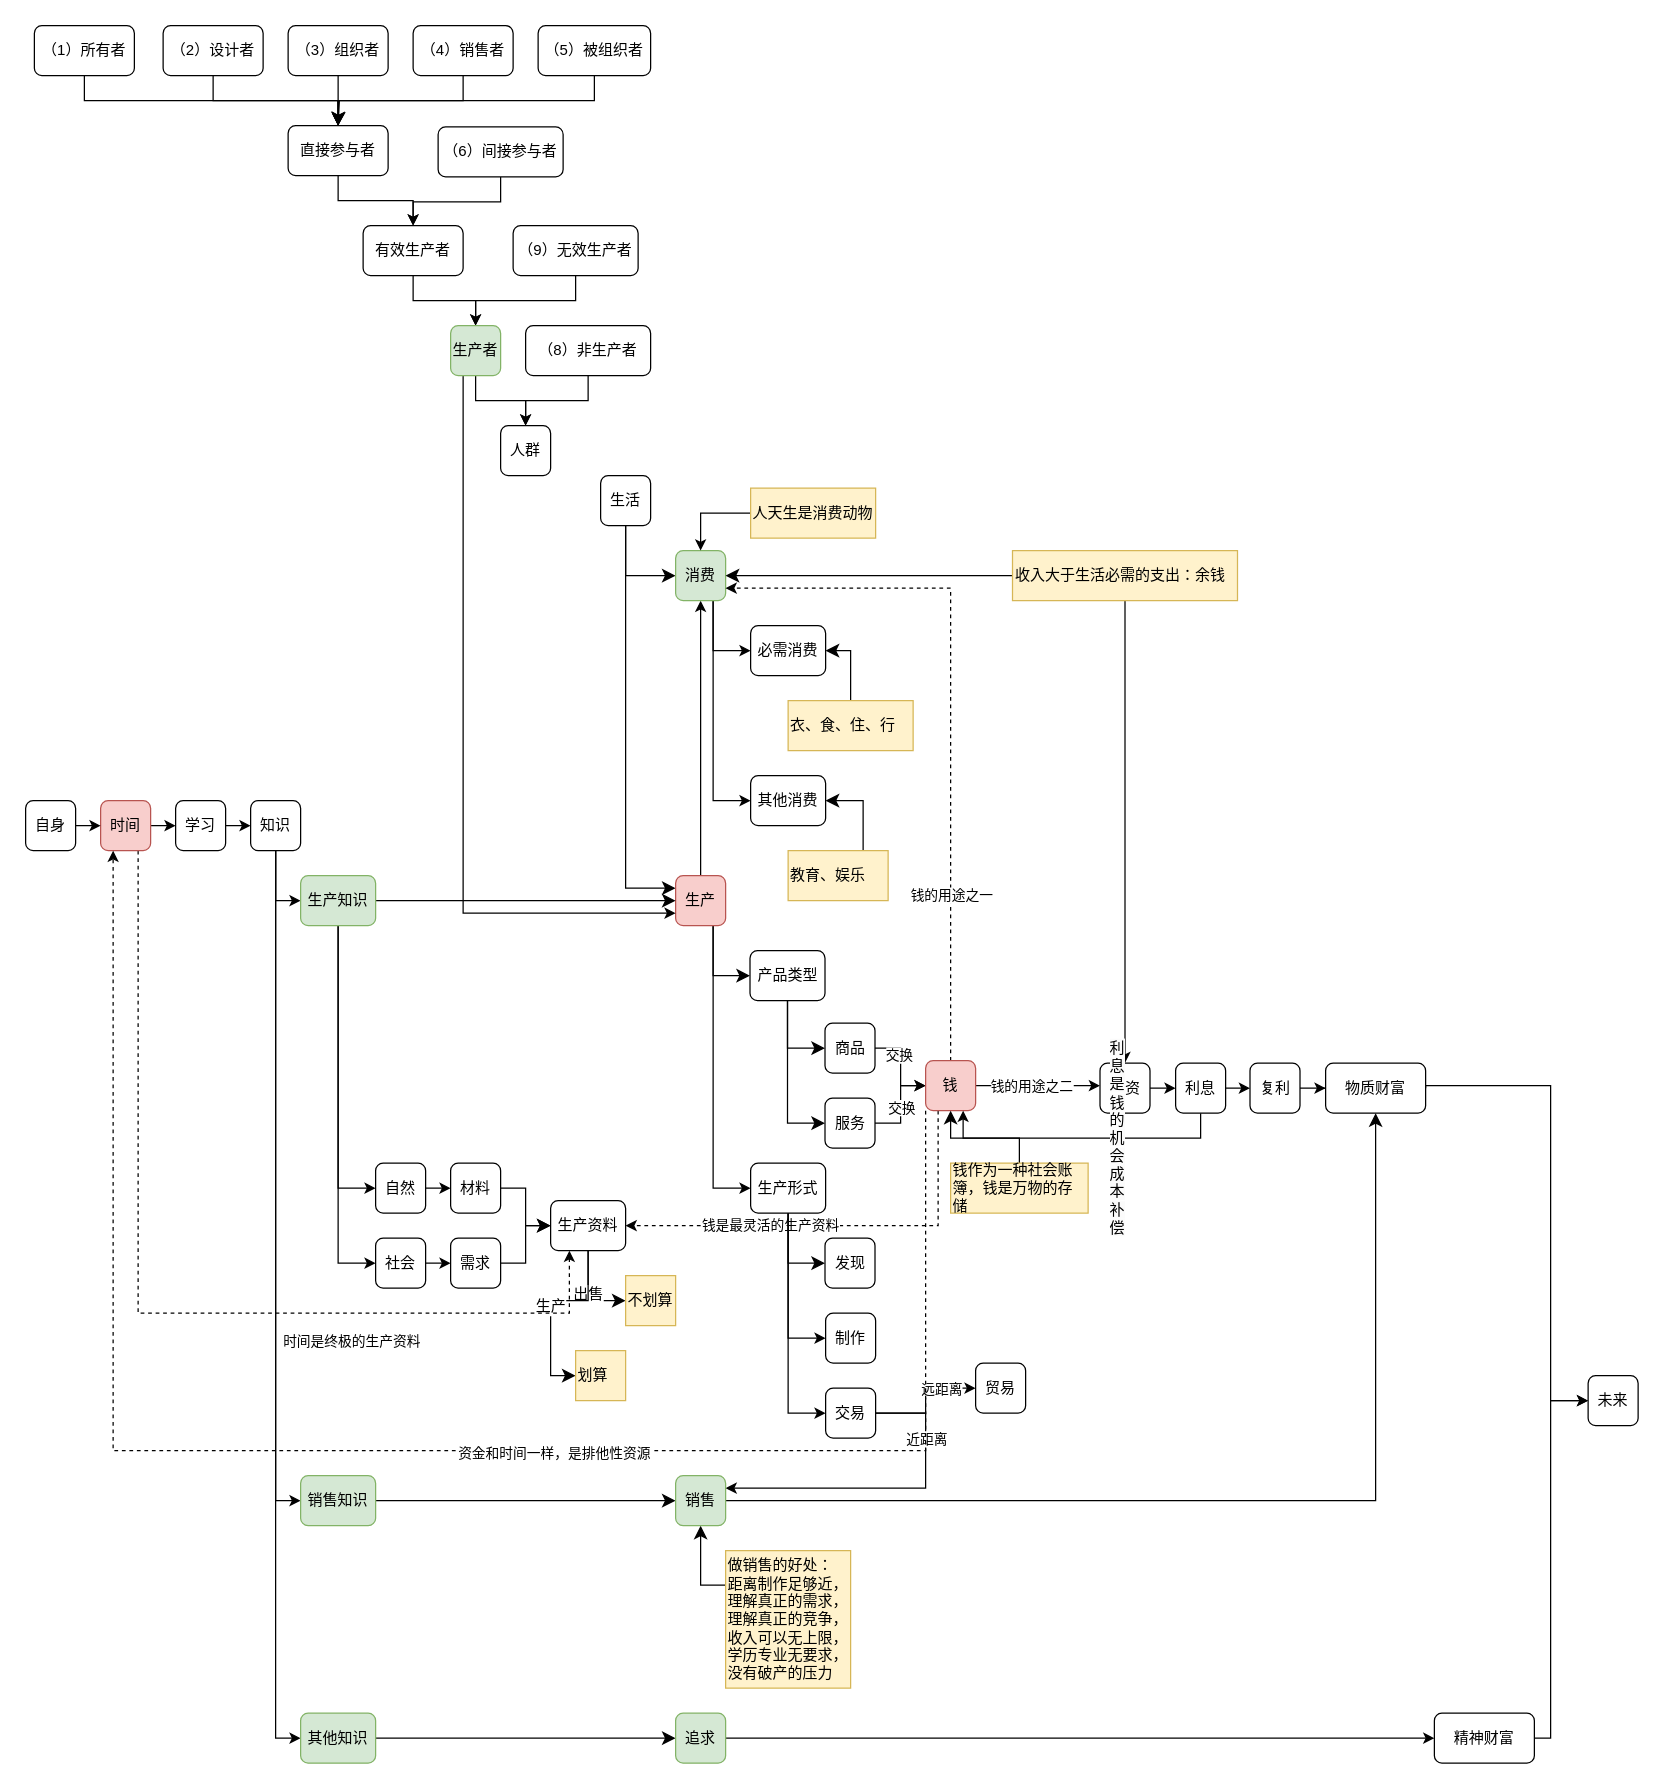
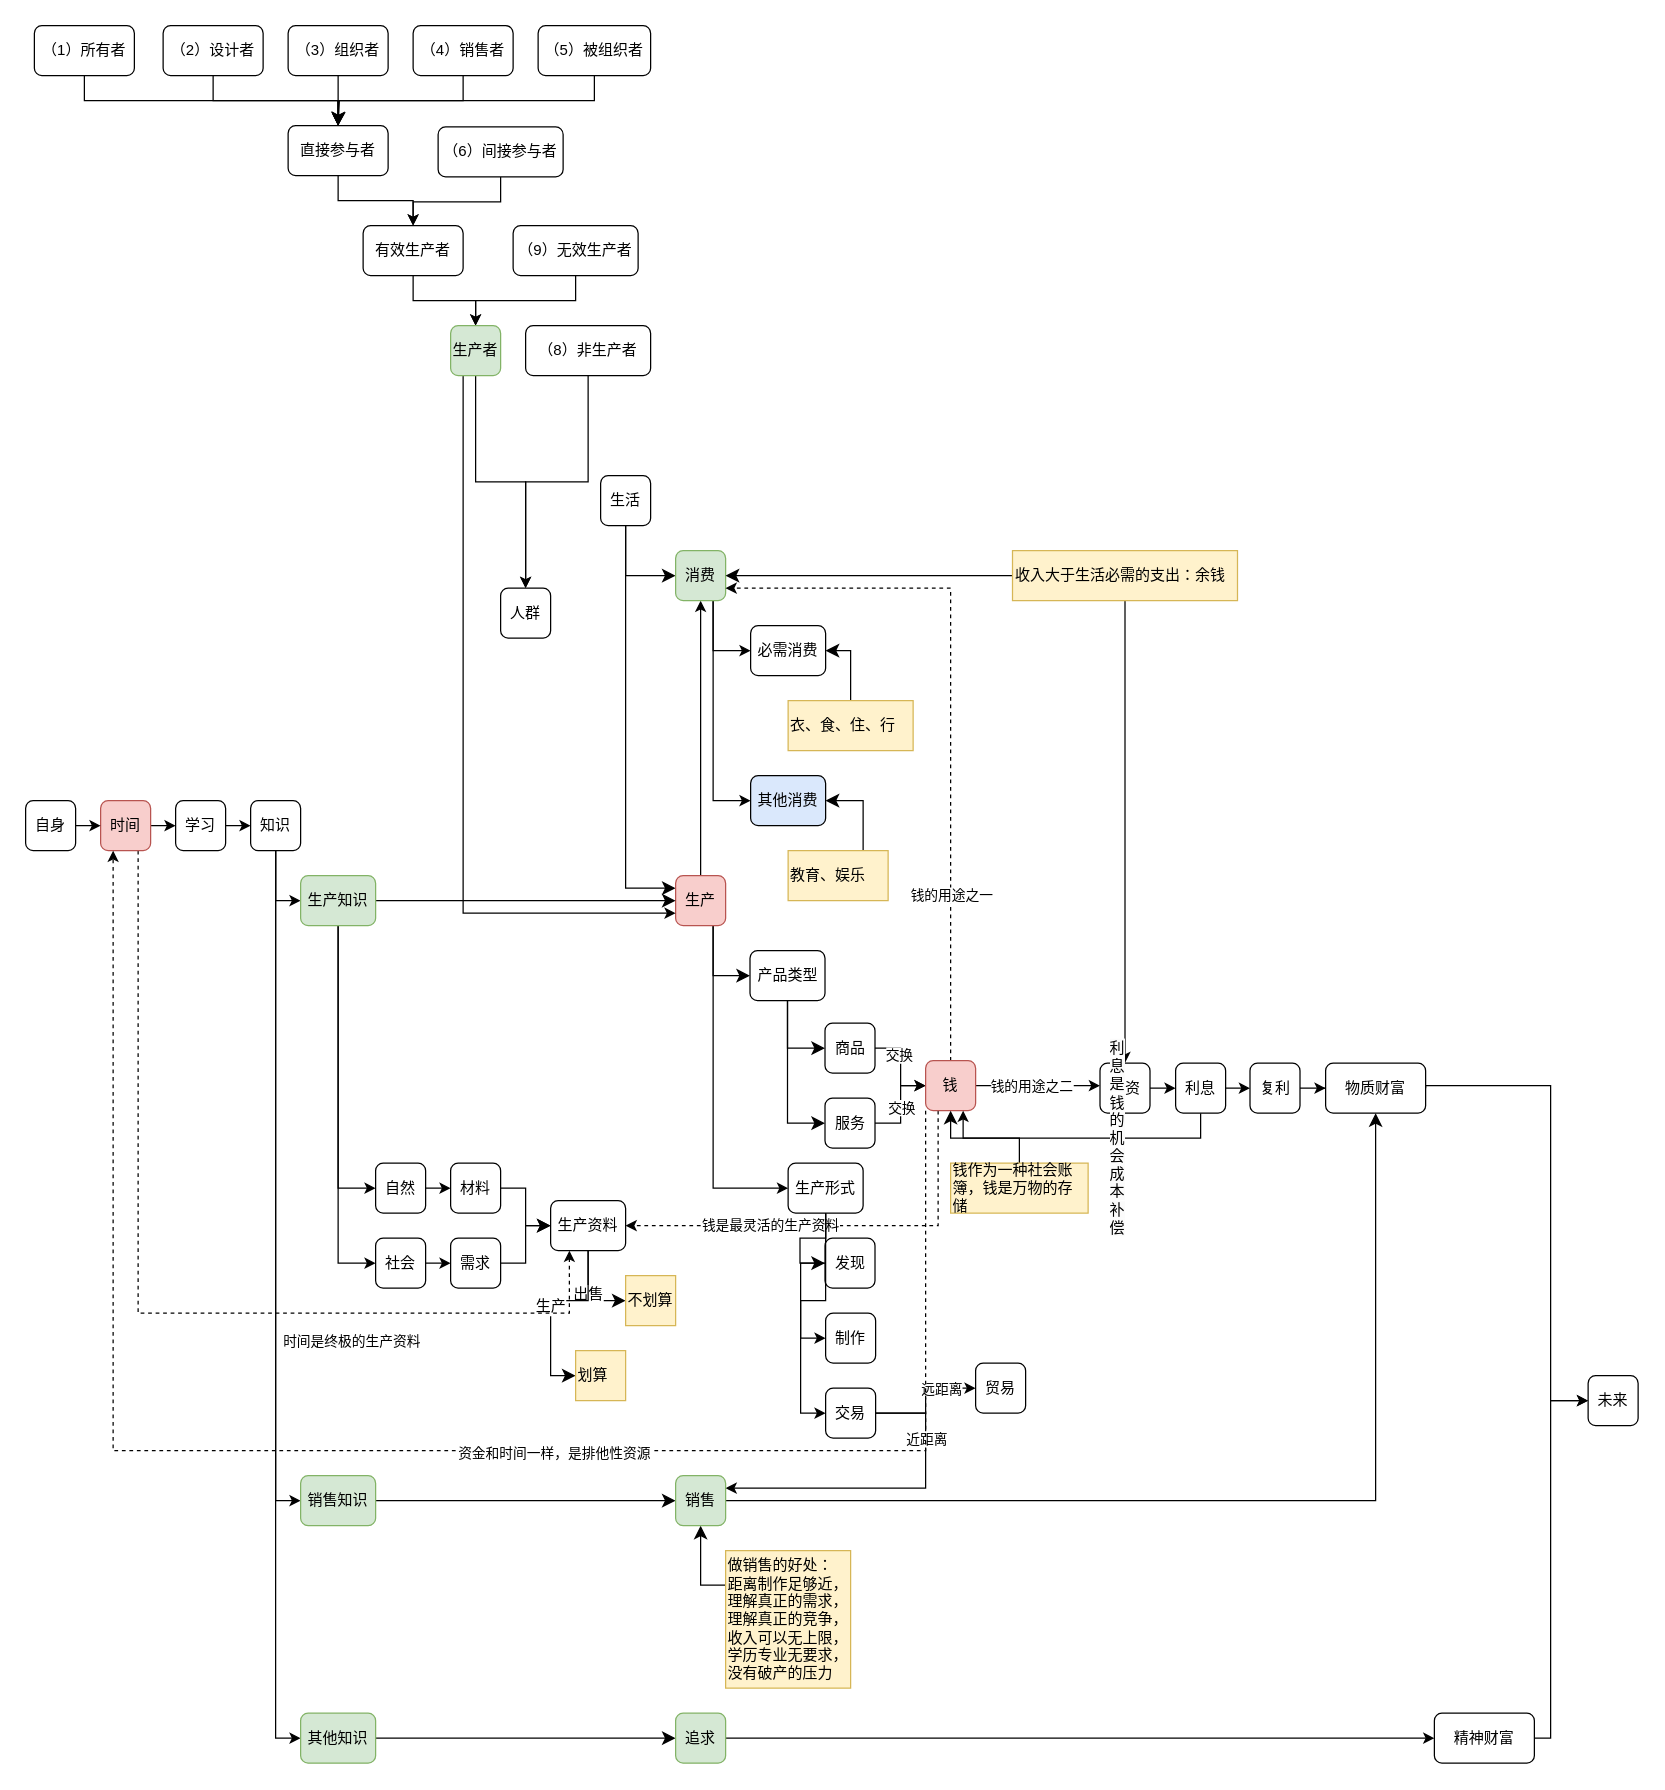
(526, 451) -> (526, 613)
(712, 513) -> none
(813, 513) -> none
(788, 801) -> (788, 801)
(788, 1188) -> (826, 1188)
